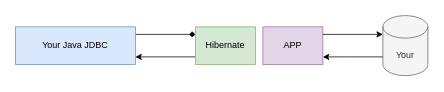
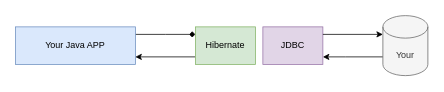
(75, 45) -> (75, 45)
(293, 45) -> (293, 45)
